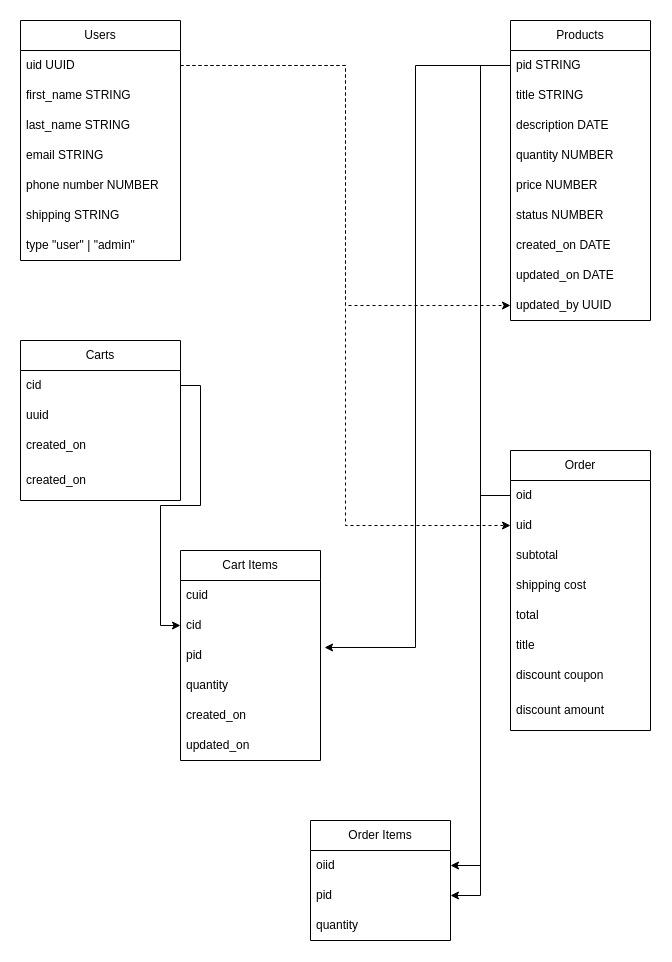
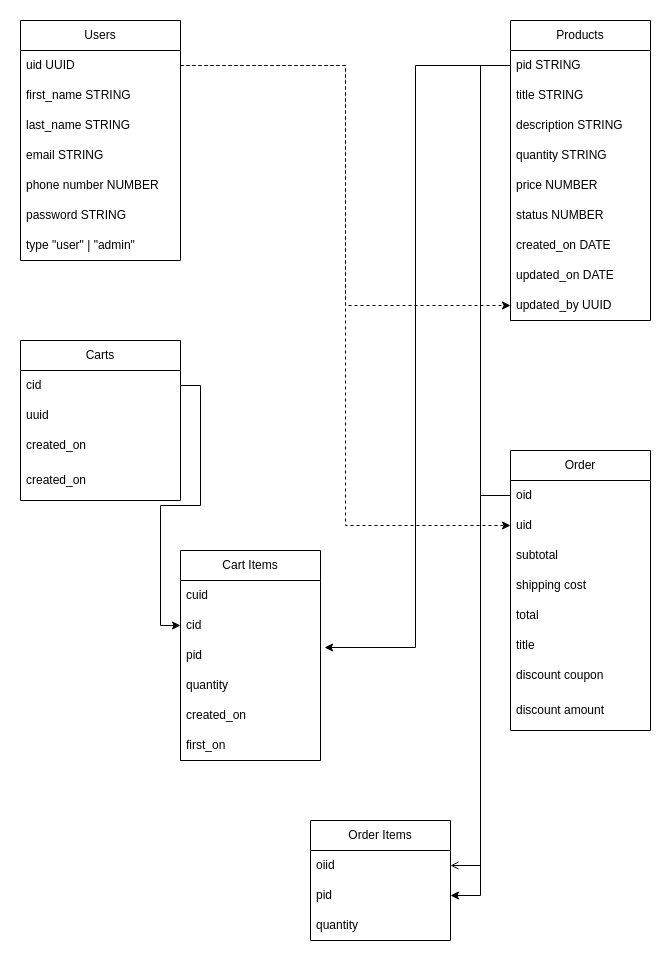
(566, 126) -> (572, 126)
(564, 156) -> (564, 156)
(72, 216) -> (75, 216)
(220, 746) -> (212, 746)
(459, 866) -> (457, 866)
